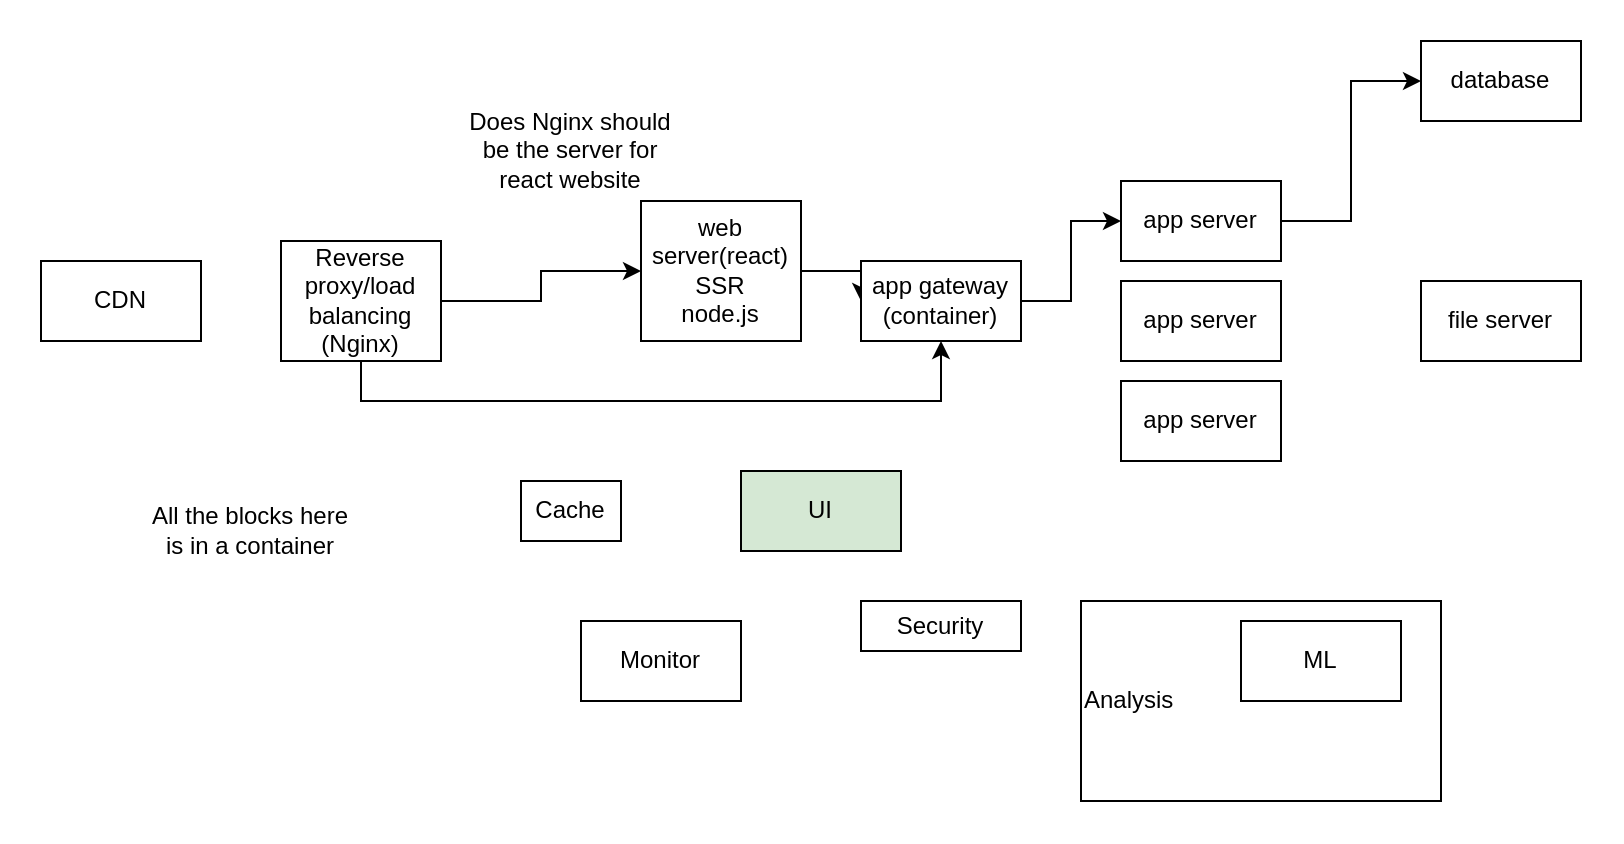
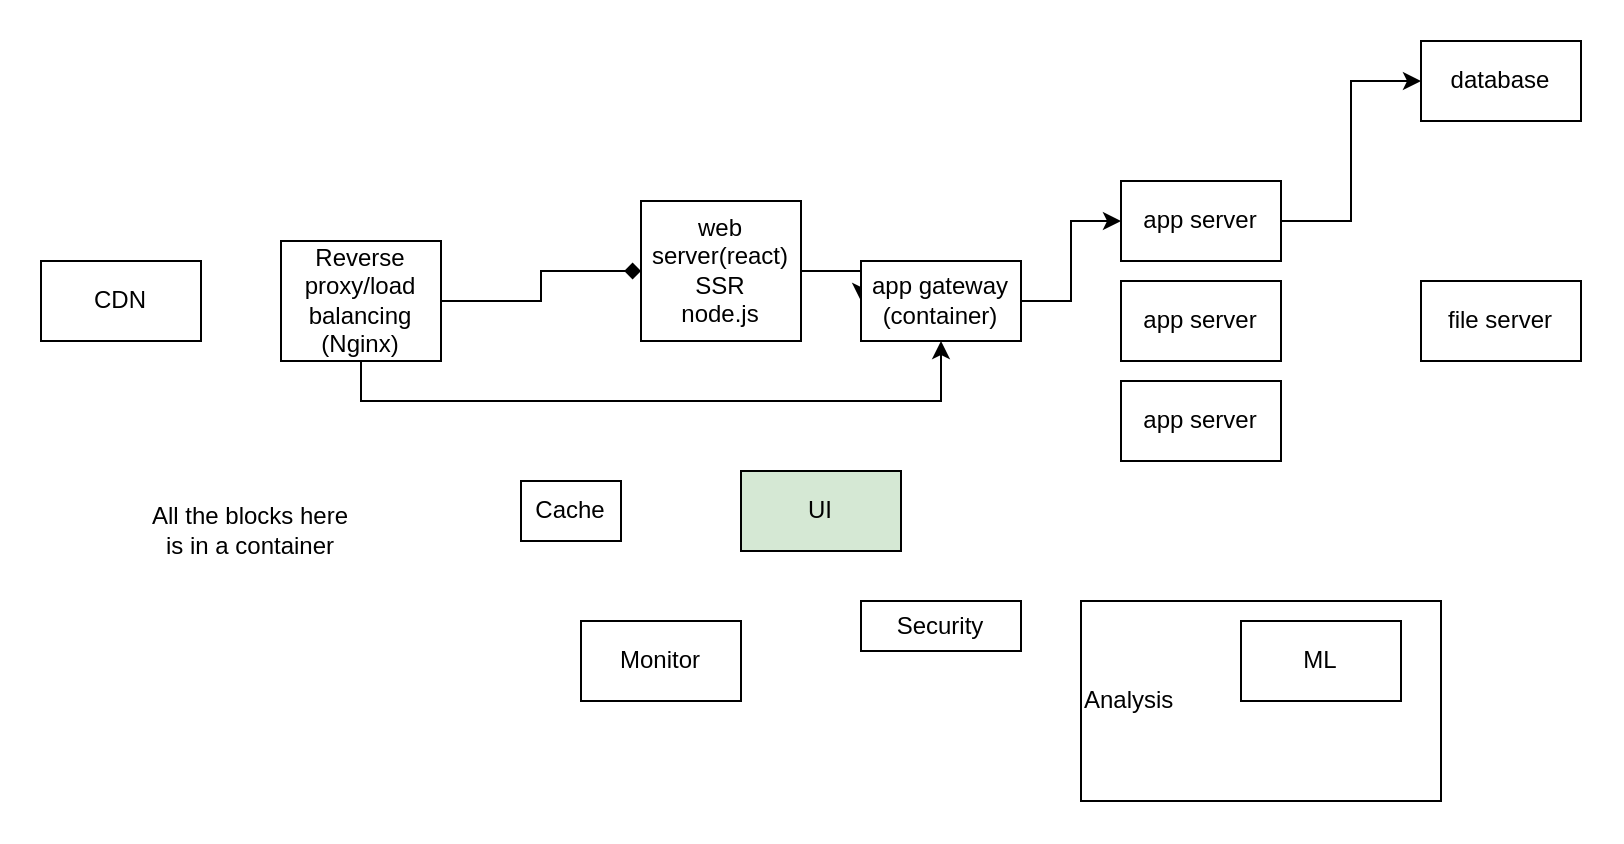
(571, 151) -> none
(625, 271) -> (624, 271)
